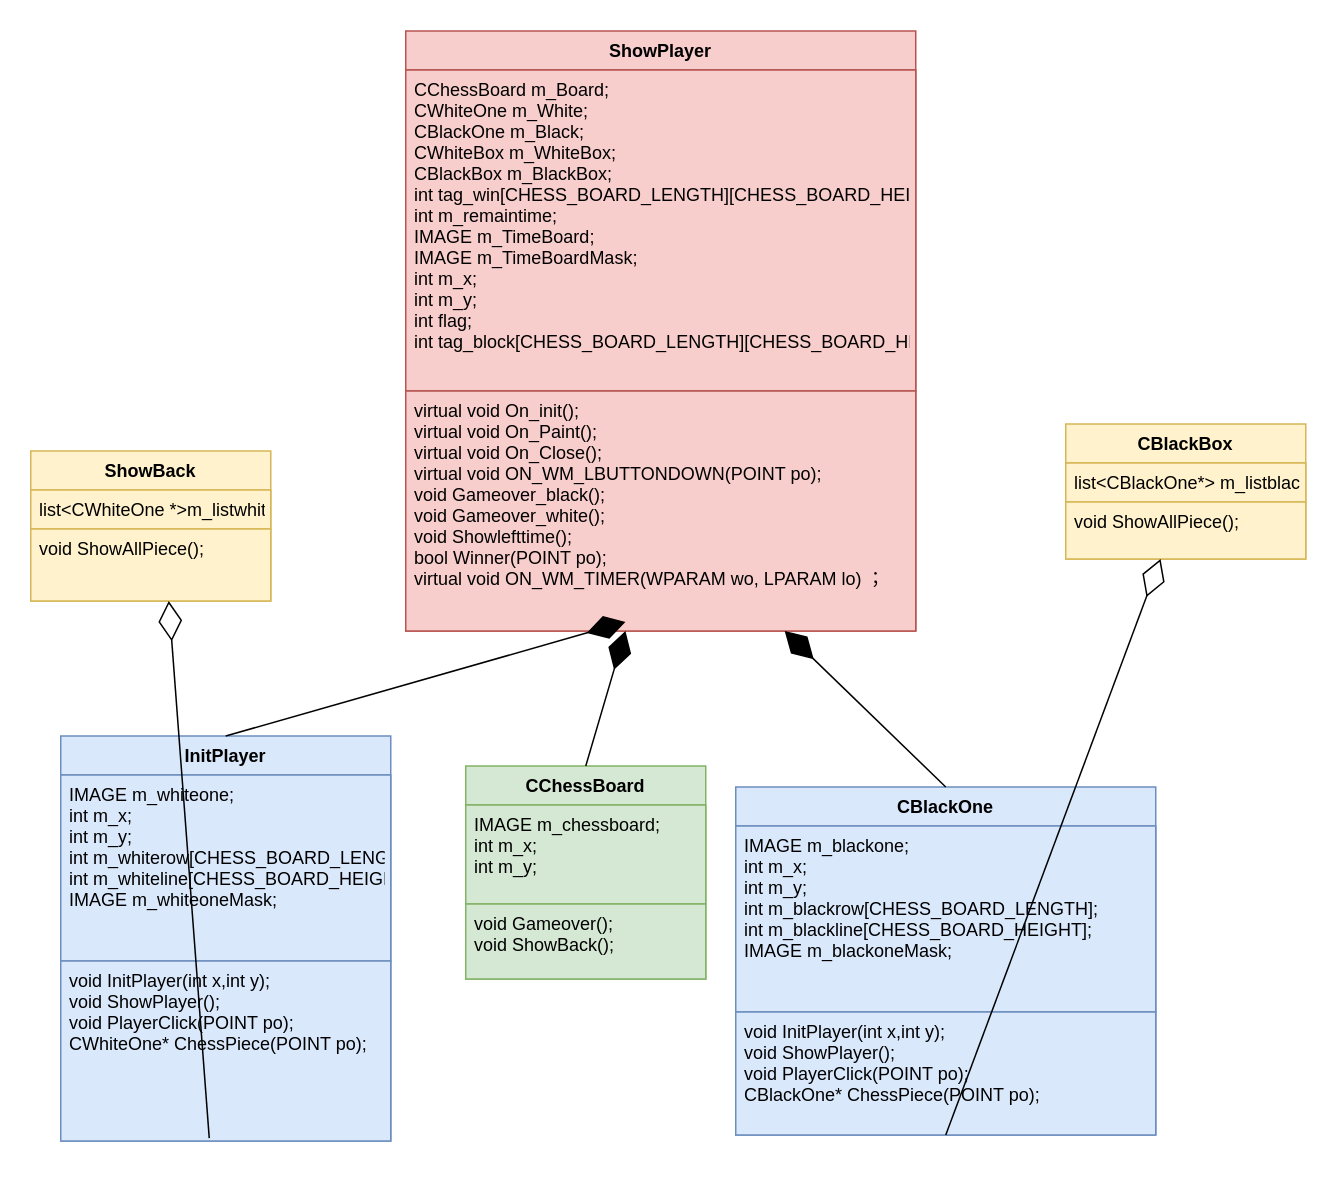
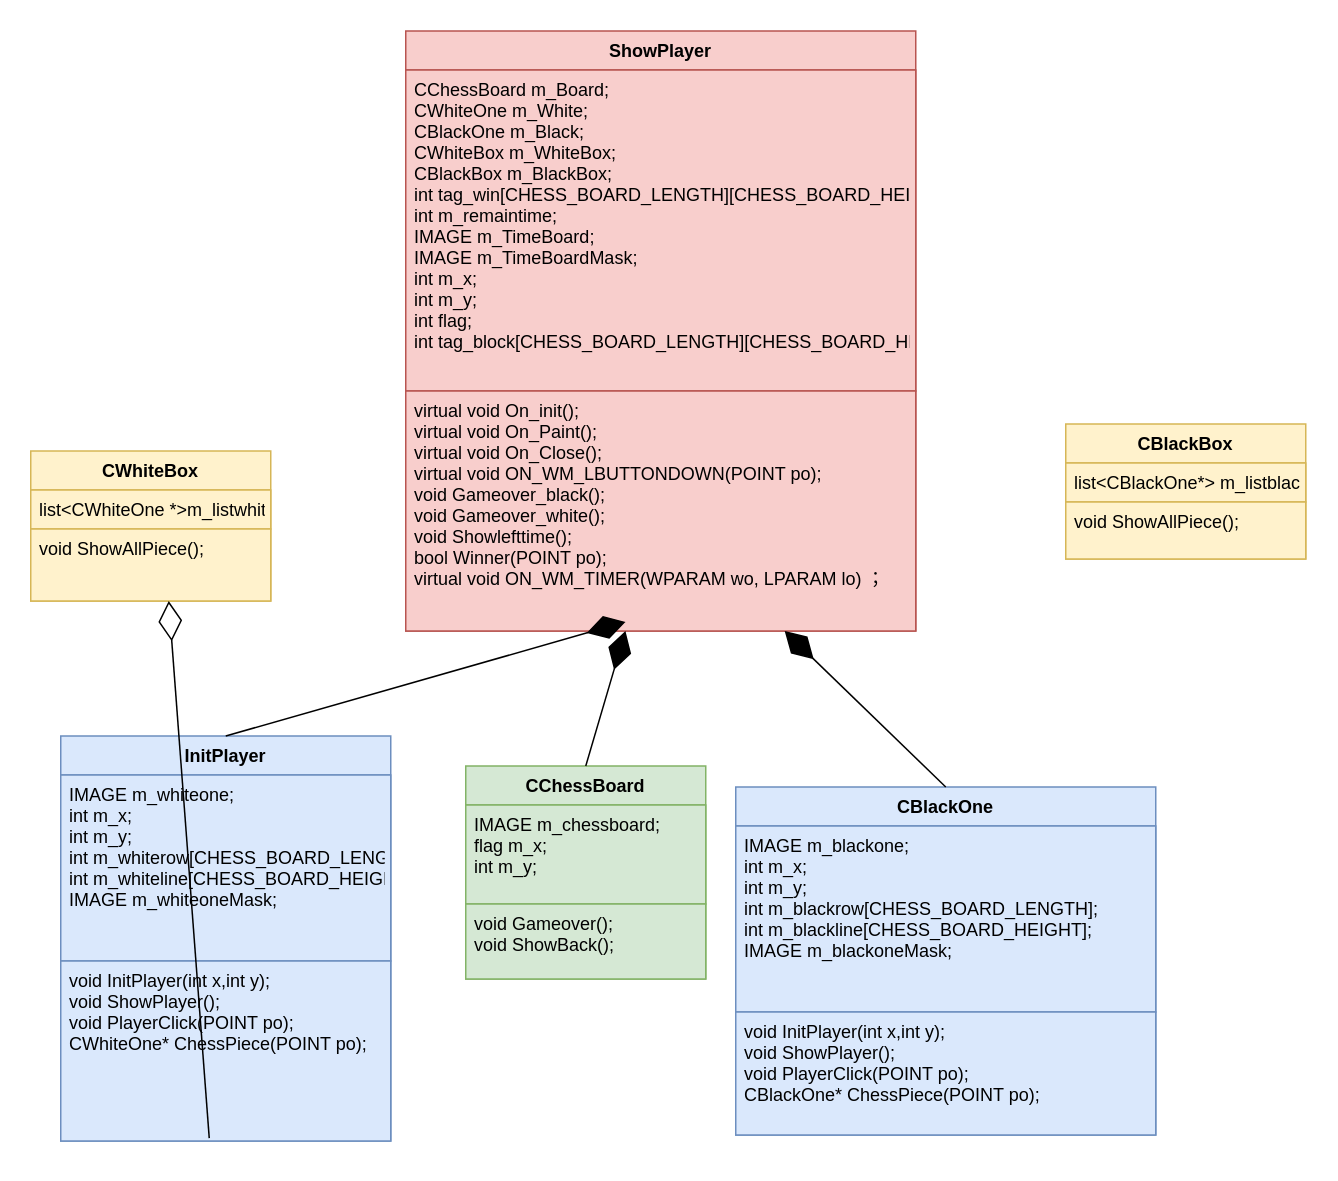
(150, 471) -> (150, 471)
(565, 825) -> (565, 825)
(1047, 864) -> none
